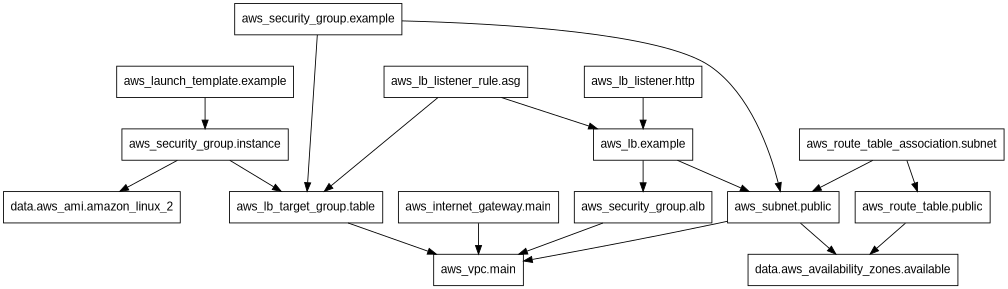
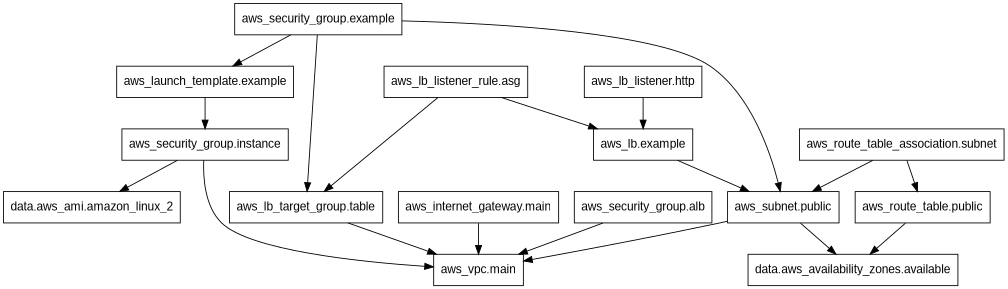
none -> (266, 48)
(643, 172) -> none
(252, 174) -> (288, 249)
